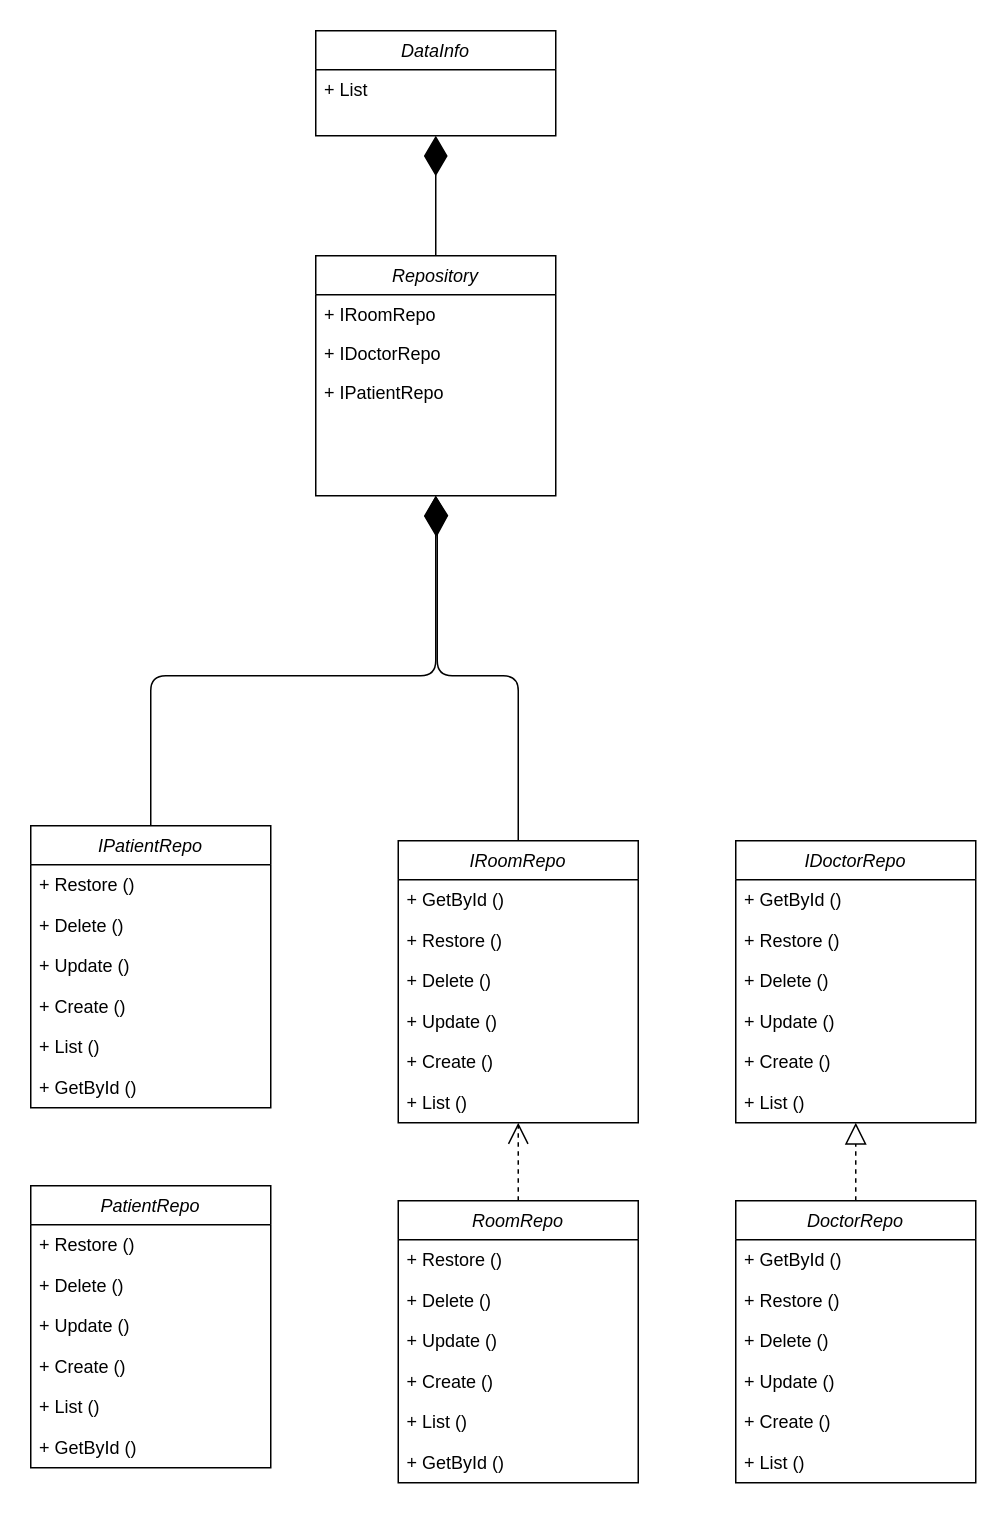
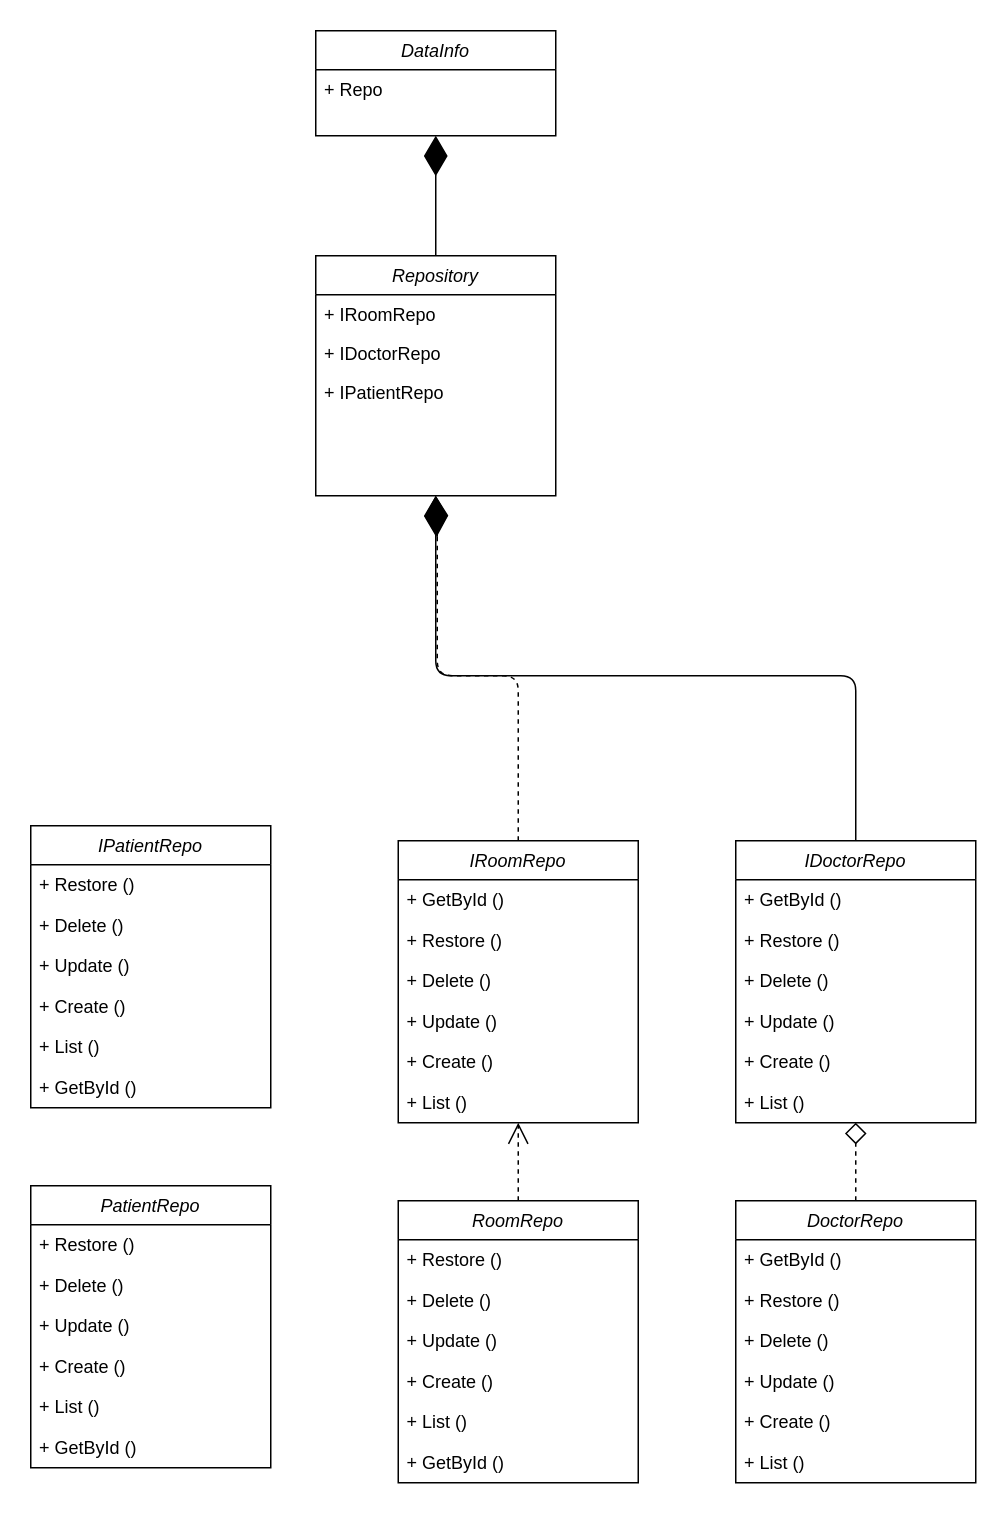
(350, 90) -> (352, 90)
(223, 676) -> none
none -> (762, 676)
(518, 758) -> (518, 758)
(856, 1145) -> (856, 1145)
